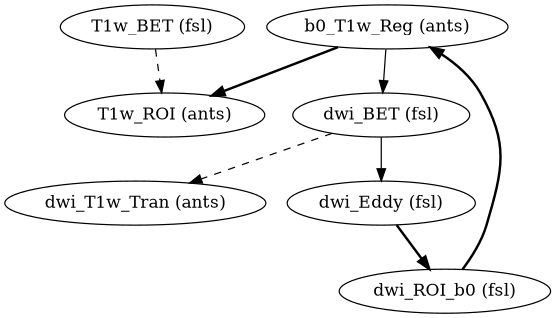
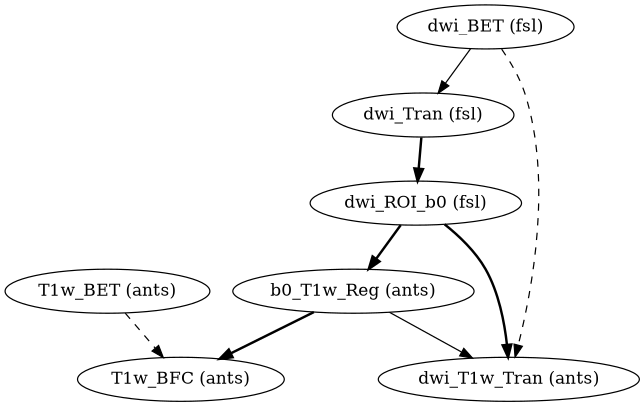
(152, 27) -> (107, 291)
(385, 65) -> (425, 332)
(165, 115) -> (181, 379)
(381, 203) -> (423, 115)
none -> (490, 277)
